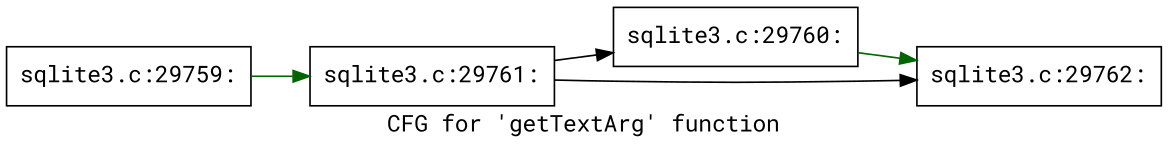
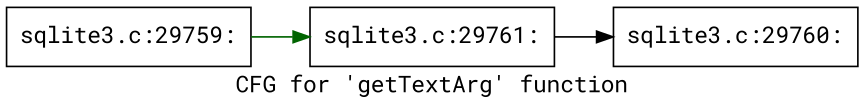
(1039, 76) -> none
